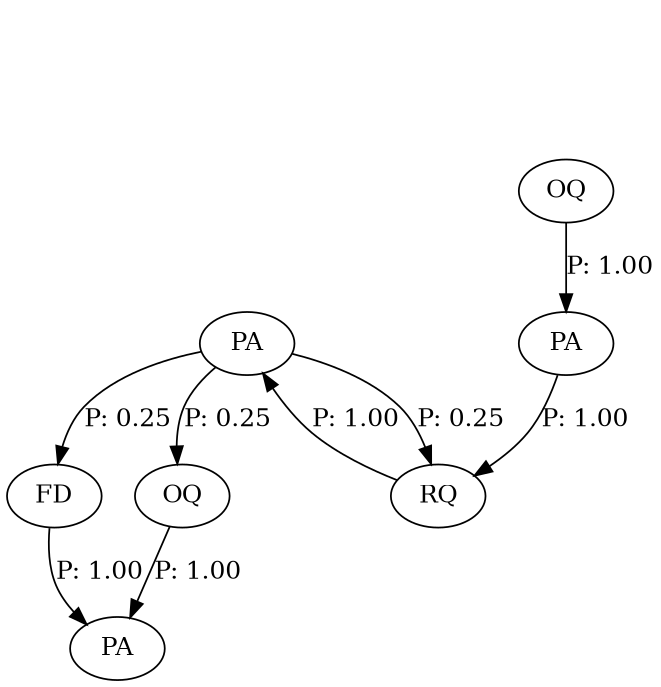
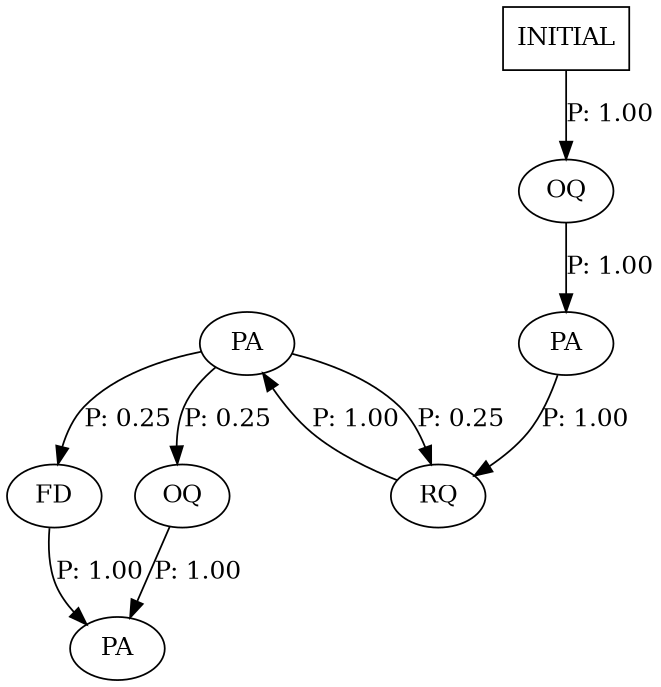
none -> (566, 39)
